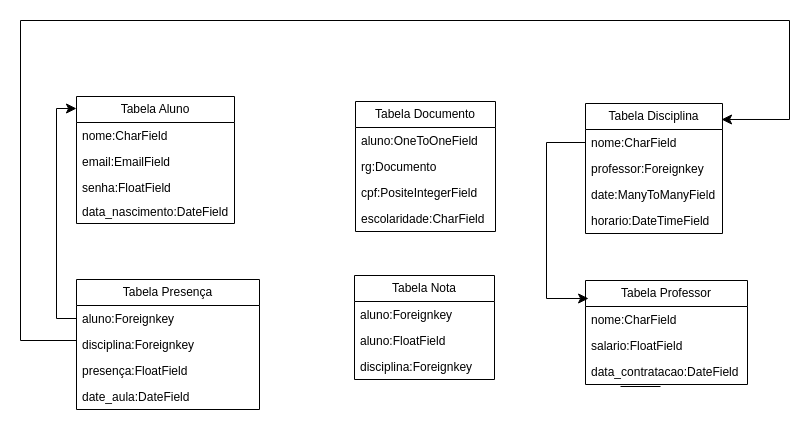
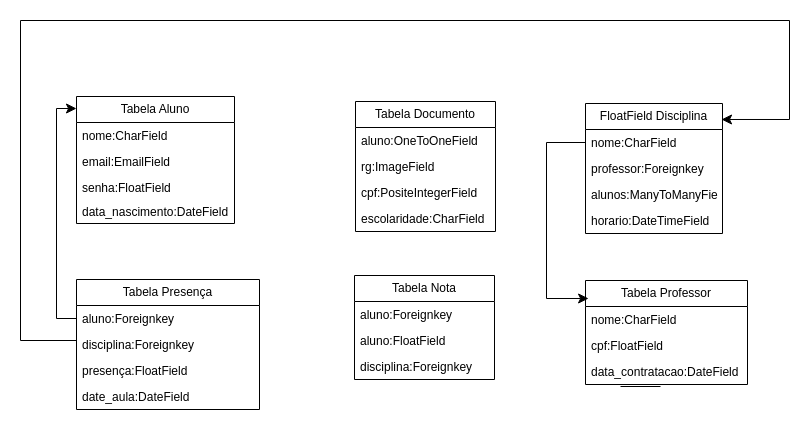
(654, 117) -> (654, 117)
(400, 168) -> (401, 168)
(654, 196) -> (655, 203)
(643, 347) -> (632, 347)
